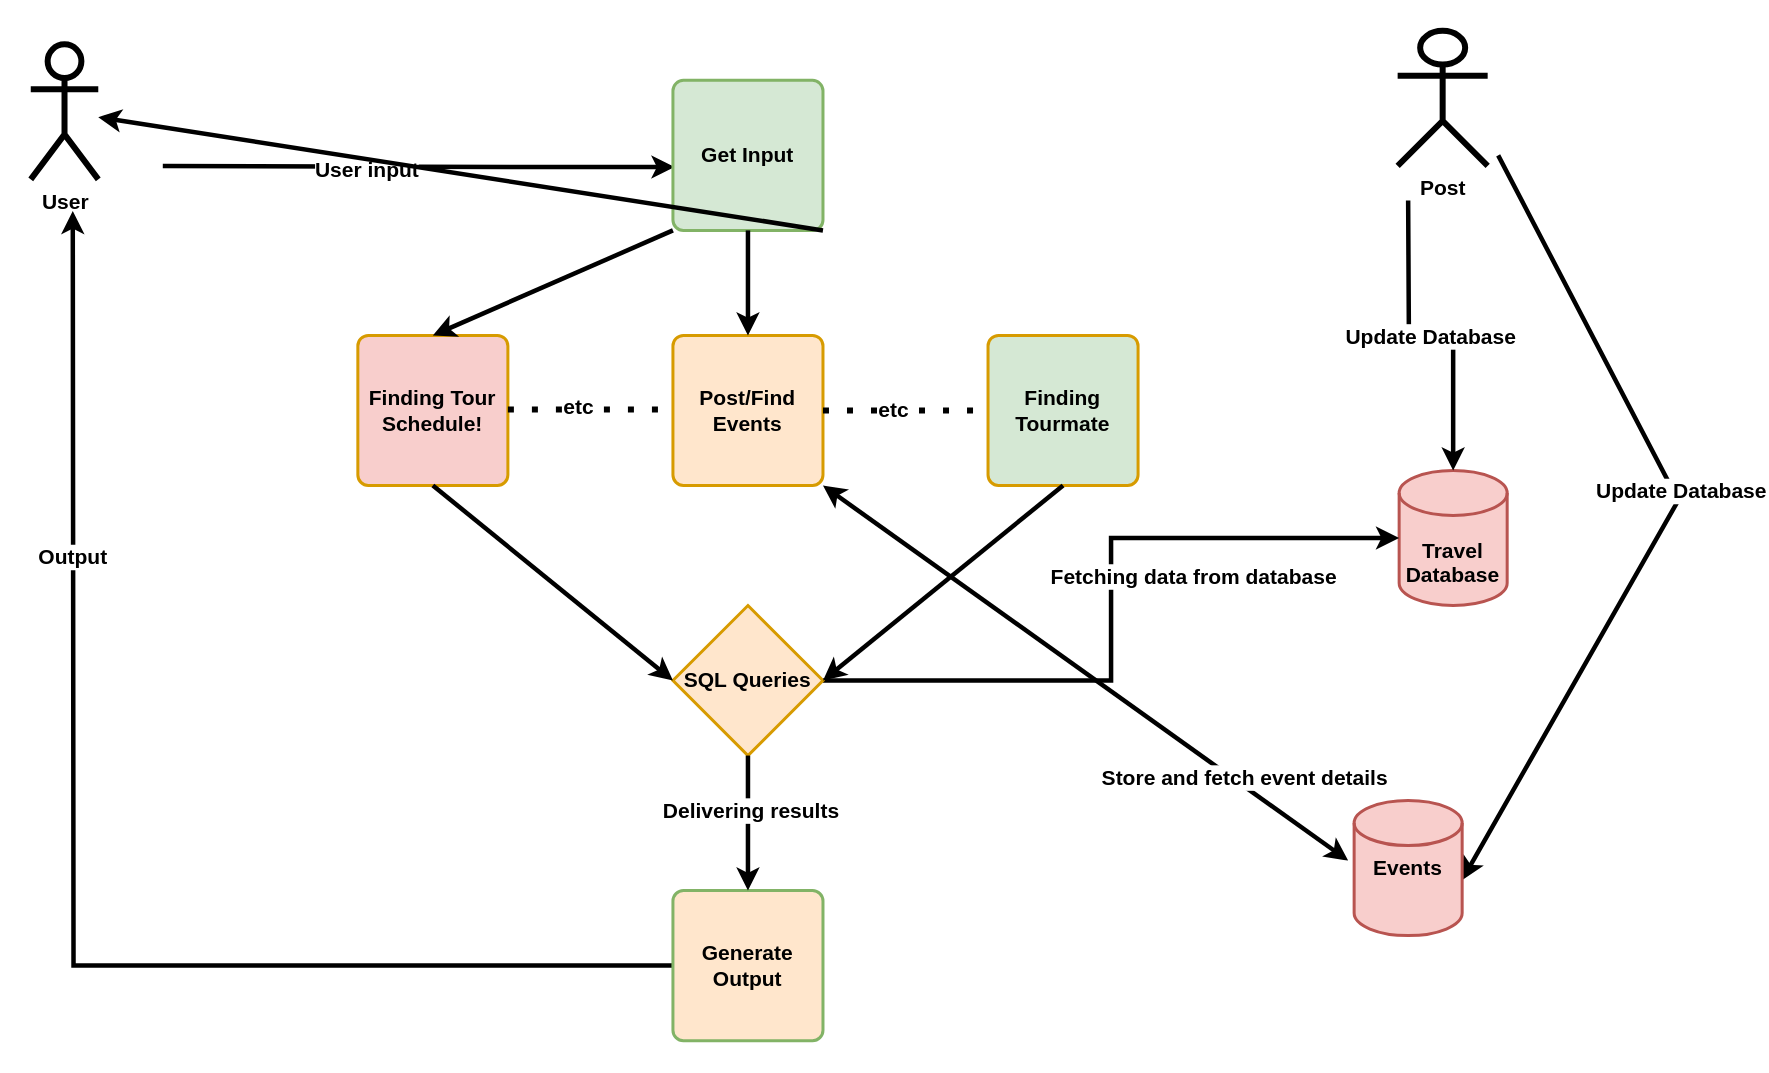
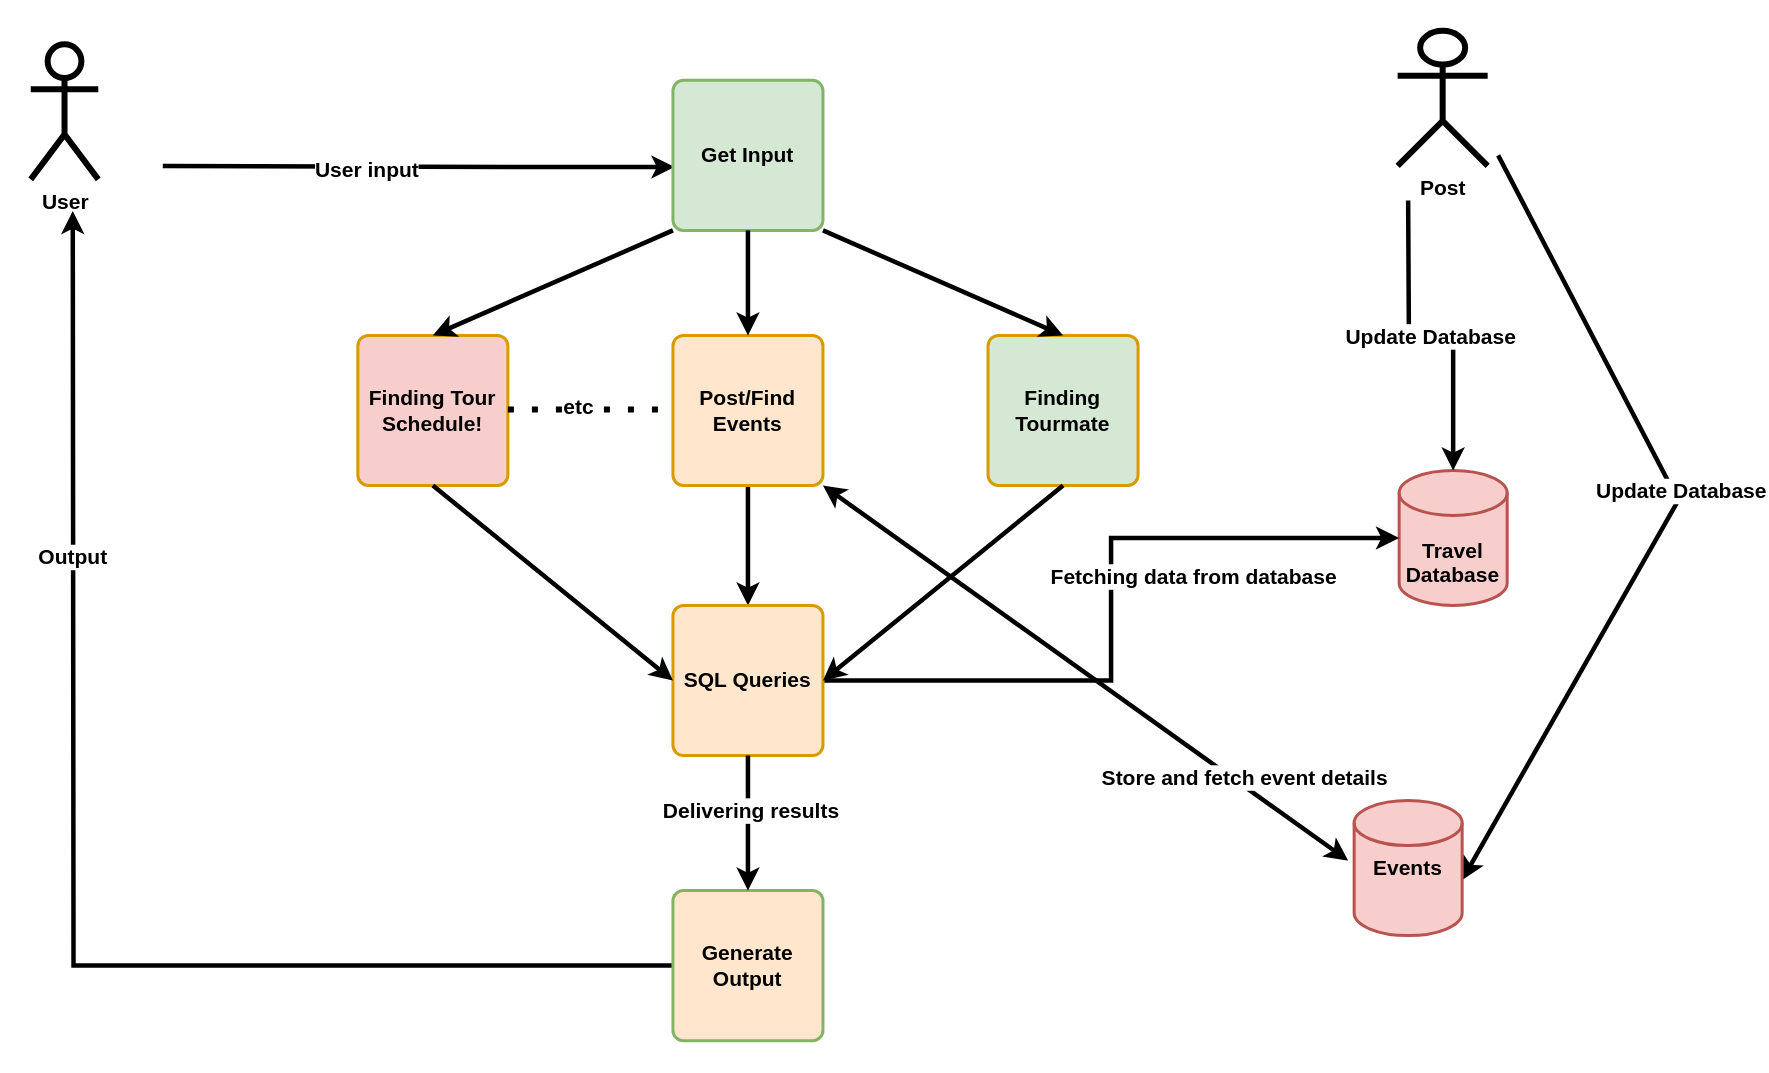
(626, 200) -> (936, 280)
(889, 410) -> none
none -> (748, 538)
(748, 680) -> (748, 680)
